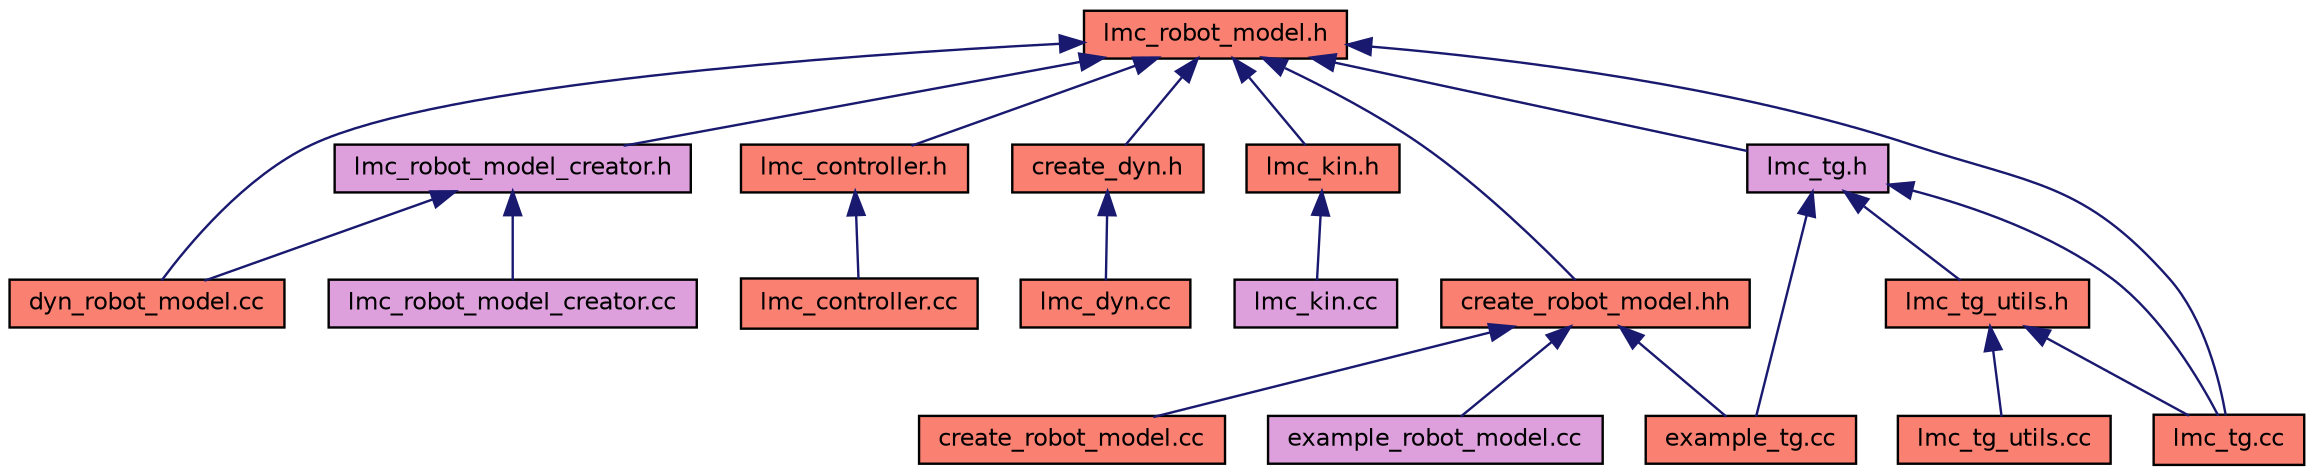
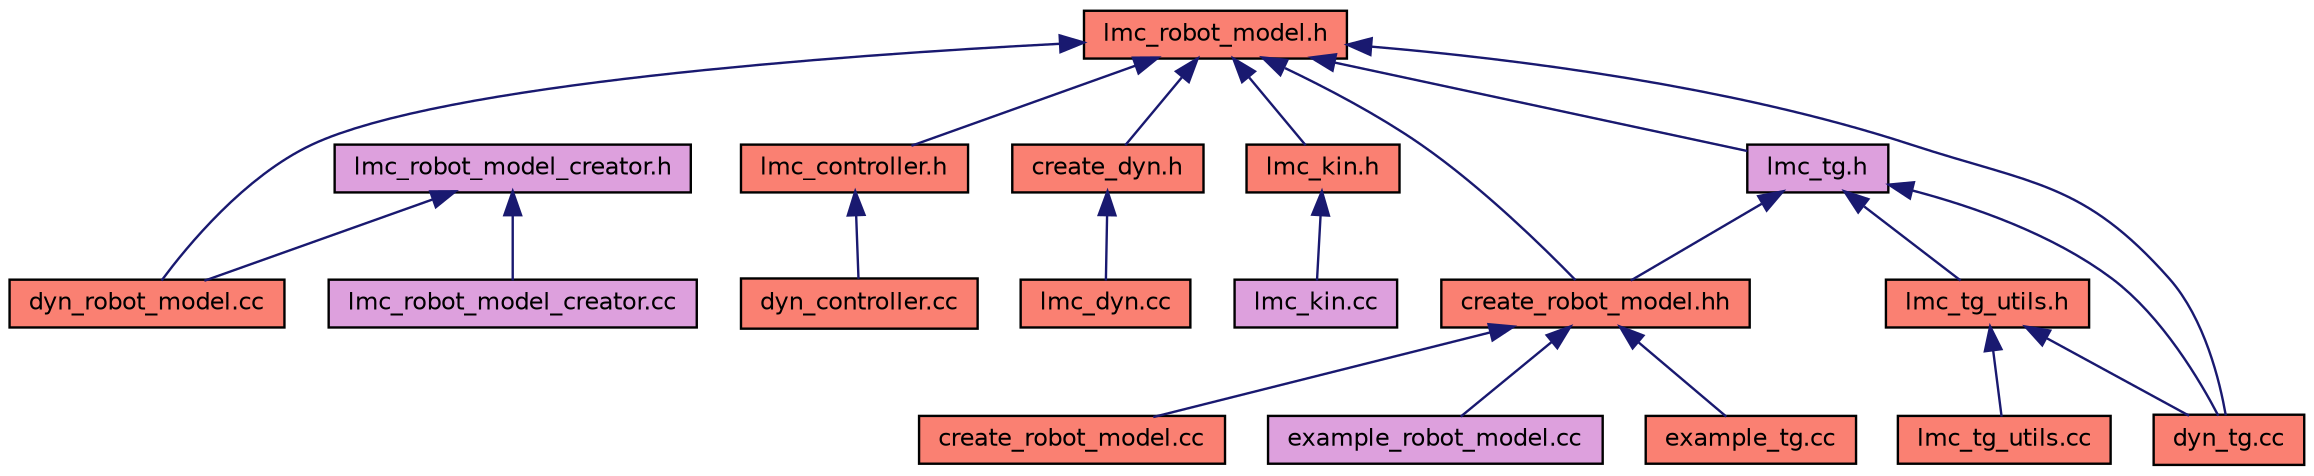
(852, 104) -> none
(859, 304) -> (859, 304)
(1781, 316) -> (1696, 242)
(2229, 440) -> (2229, 440)
